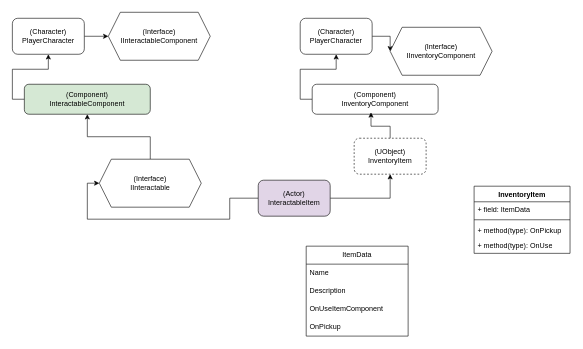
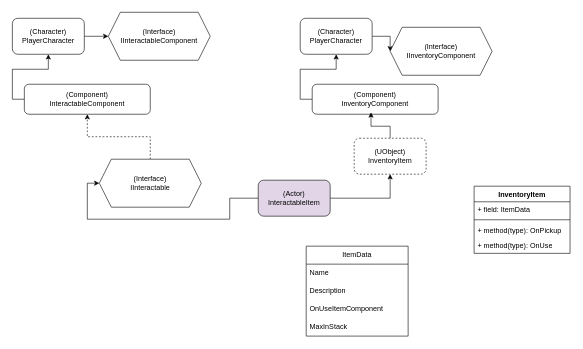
(87, 99) -> (87, 99)
(120, 137) -> (120, 137)
(325, 327) -> (330, 327)
